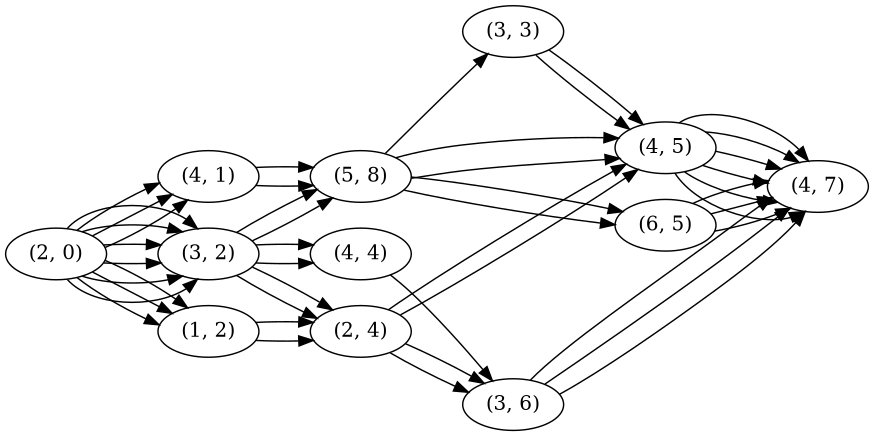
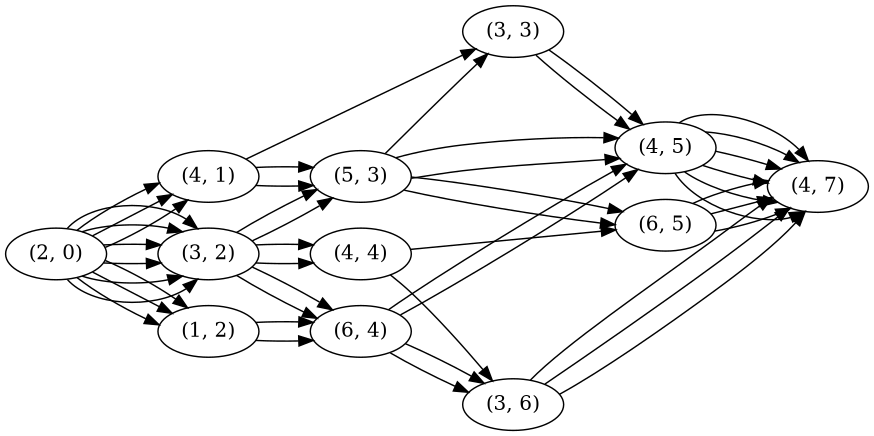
none -> (354, 107)
(361, 176) -> (361, 176)
none -> (473, 243)
(361, 331) -> (361, 331)
